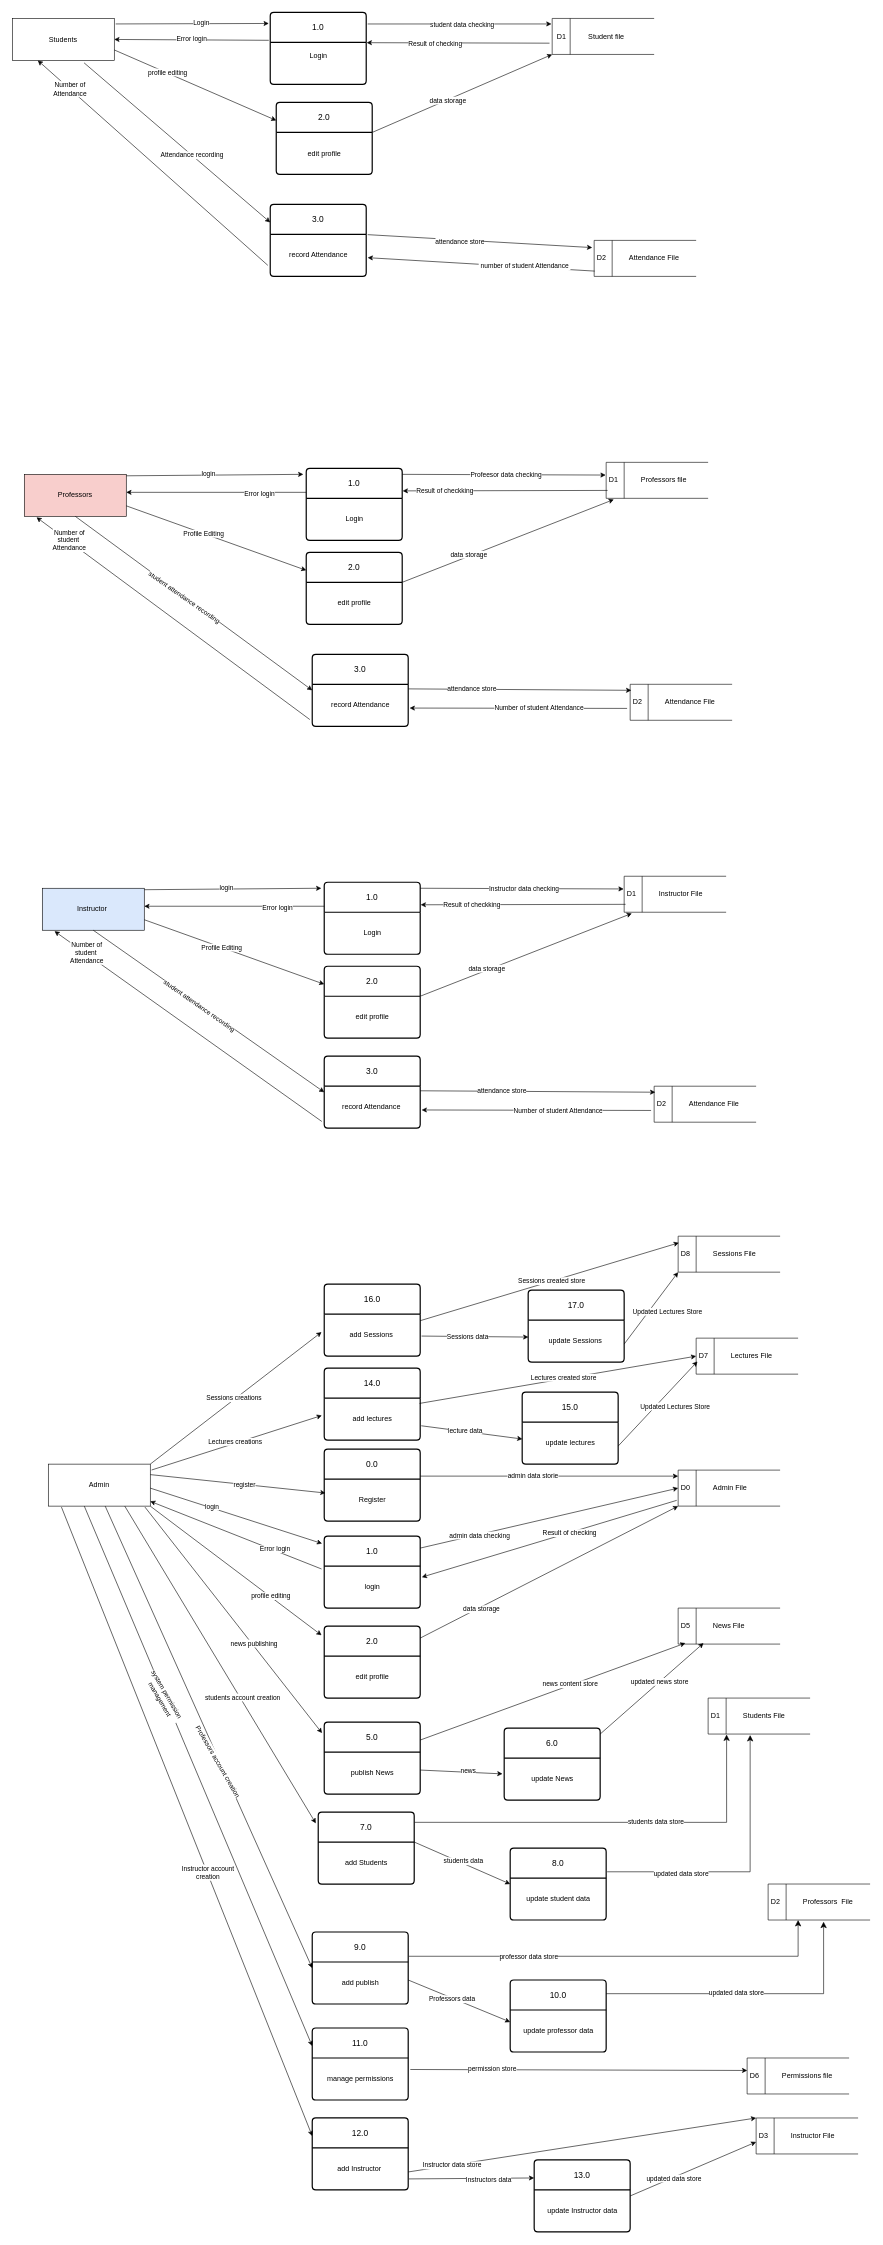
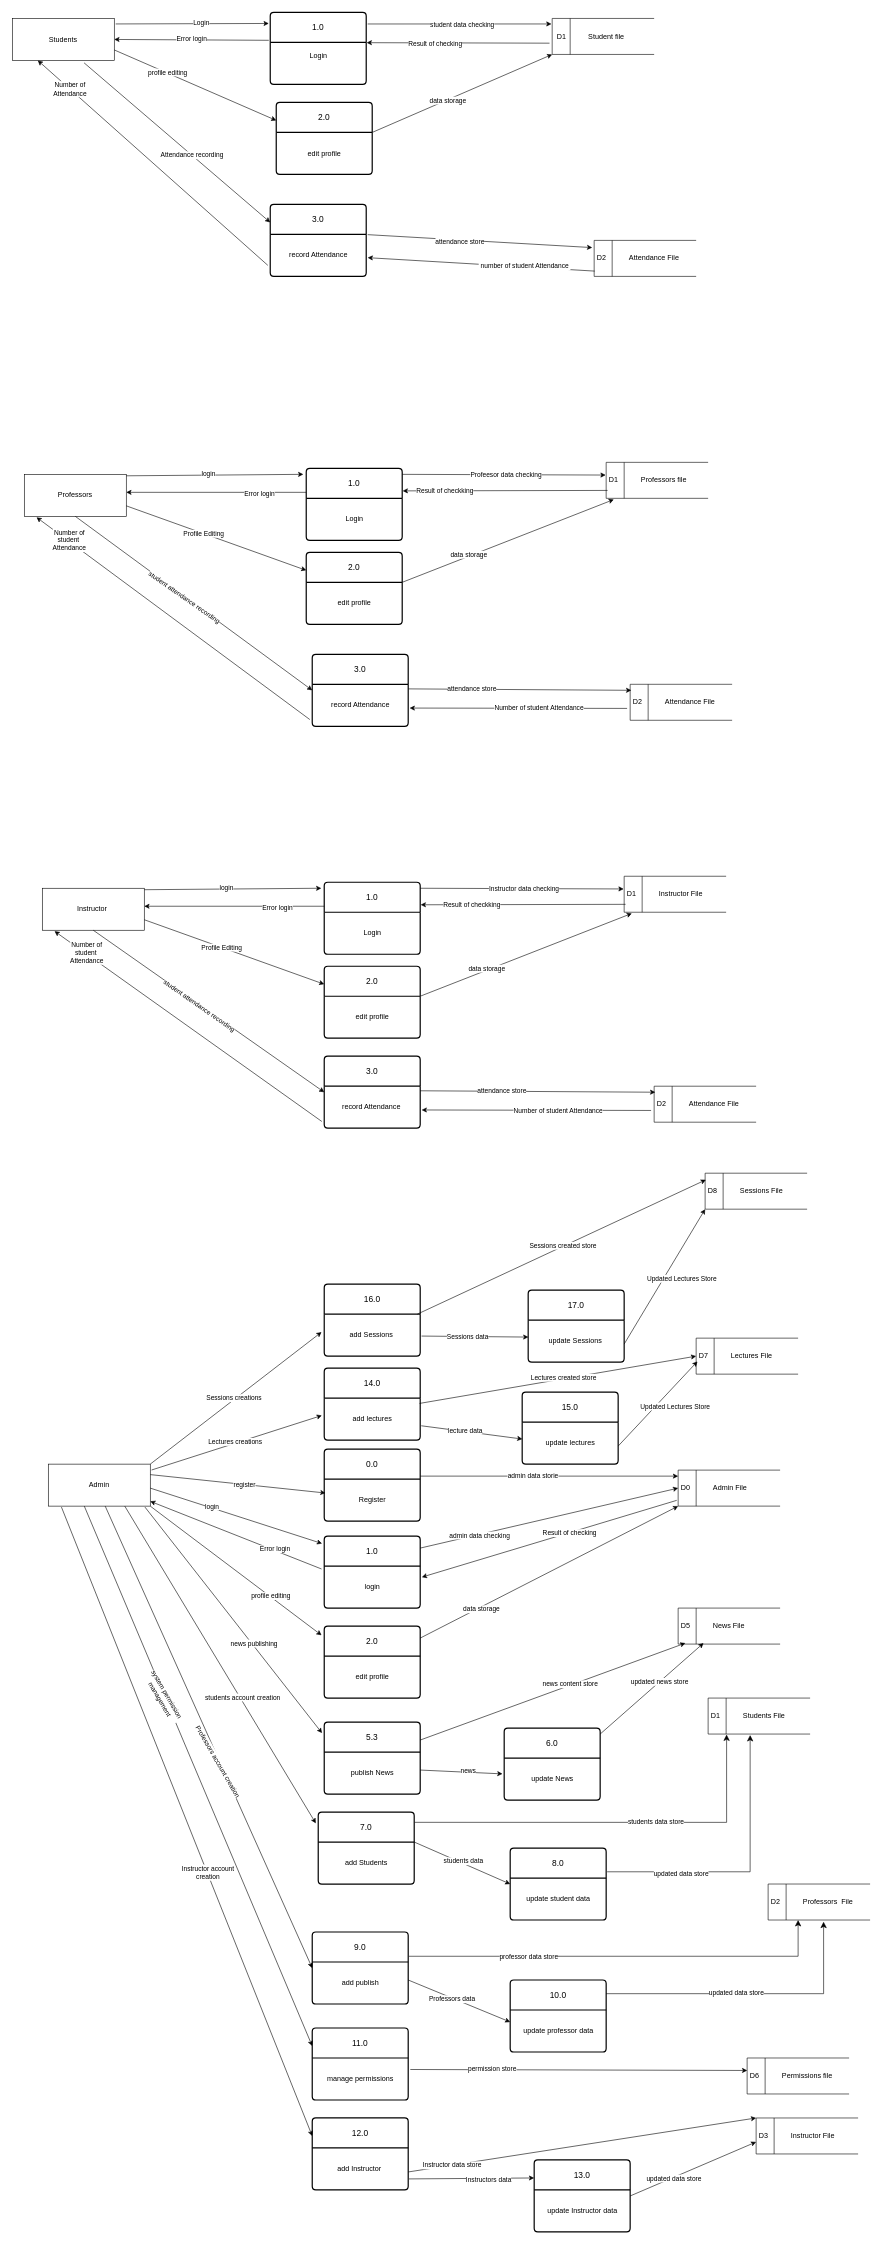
(75, 495) -> (75, 495)
(93, 909) -> (93, 909)
(729, 1254) -> (756, 1191)
(372, 1737) -> (372, 1737)
